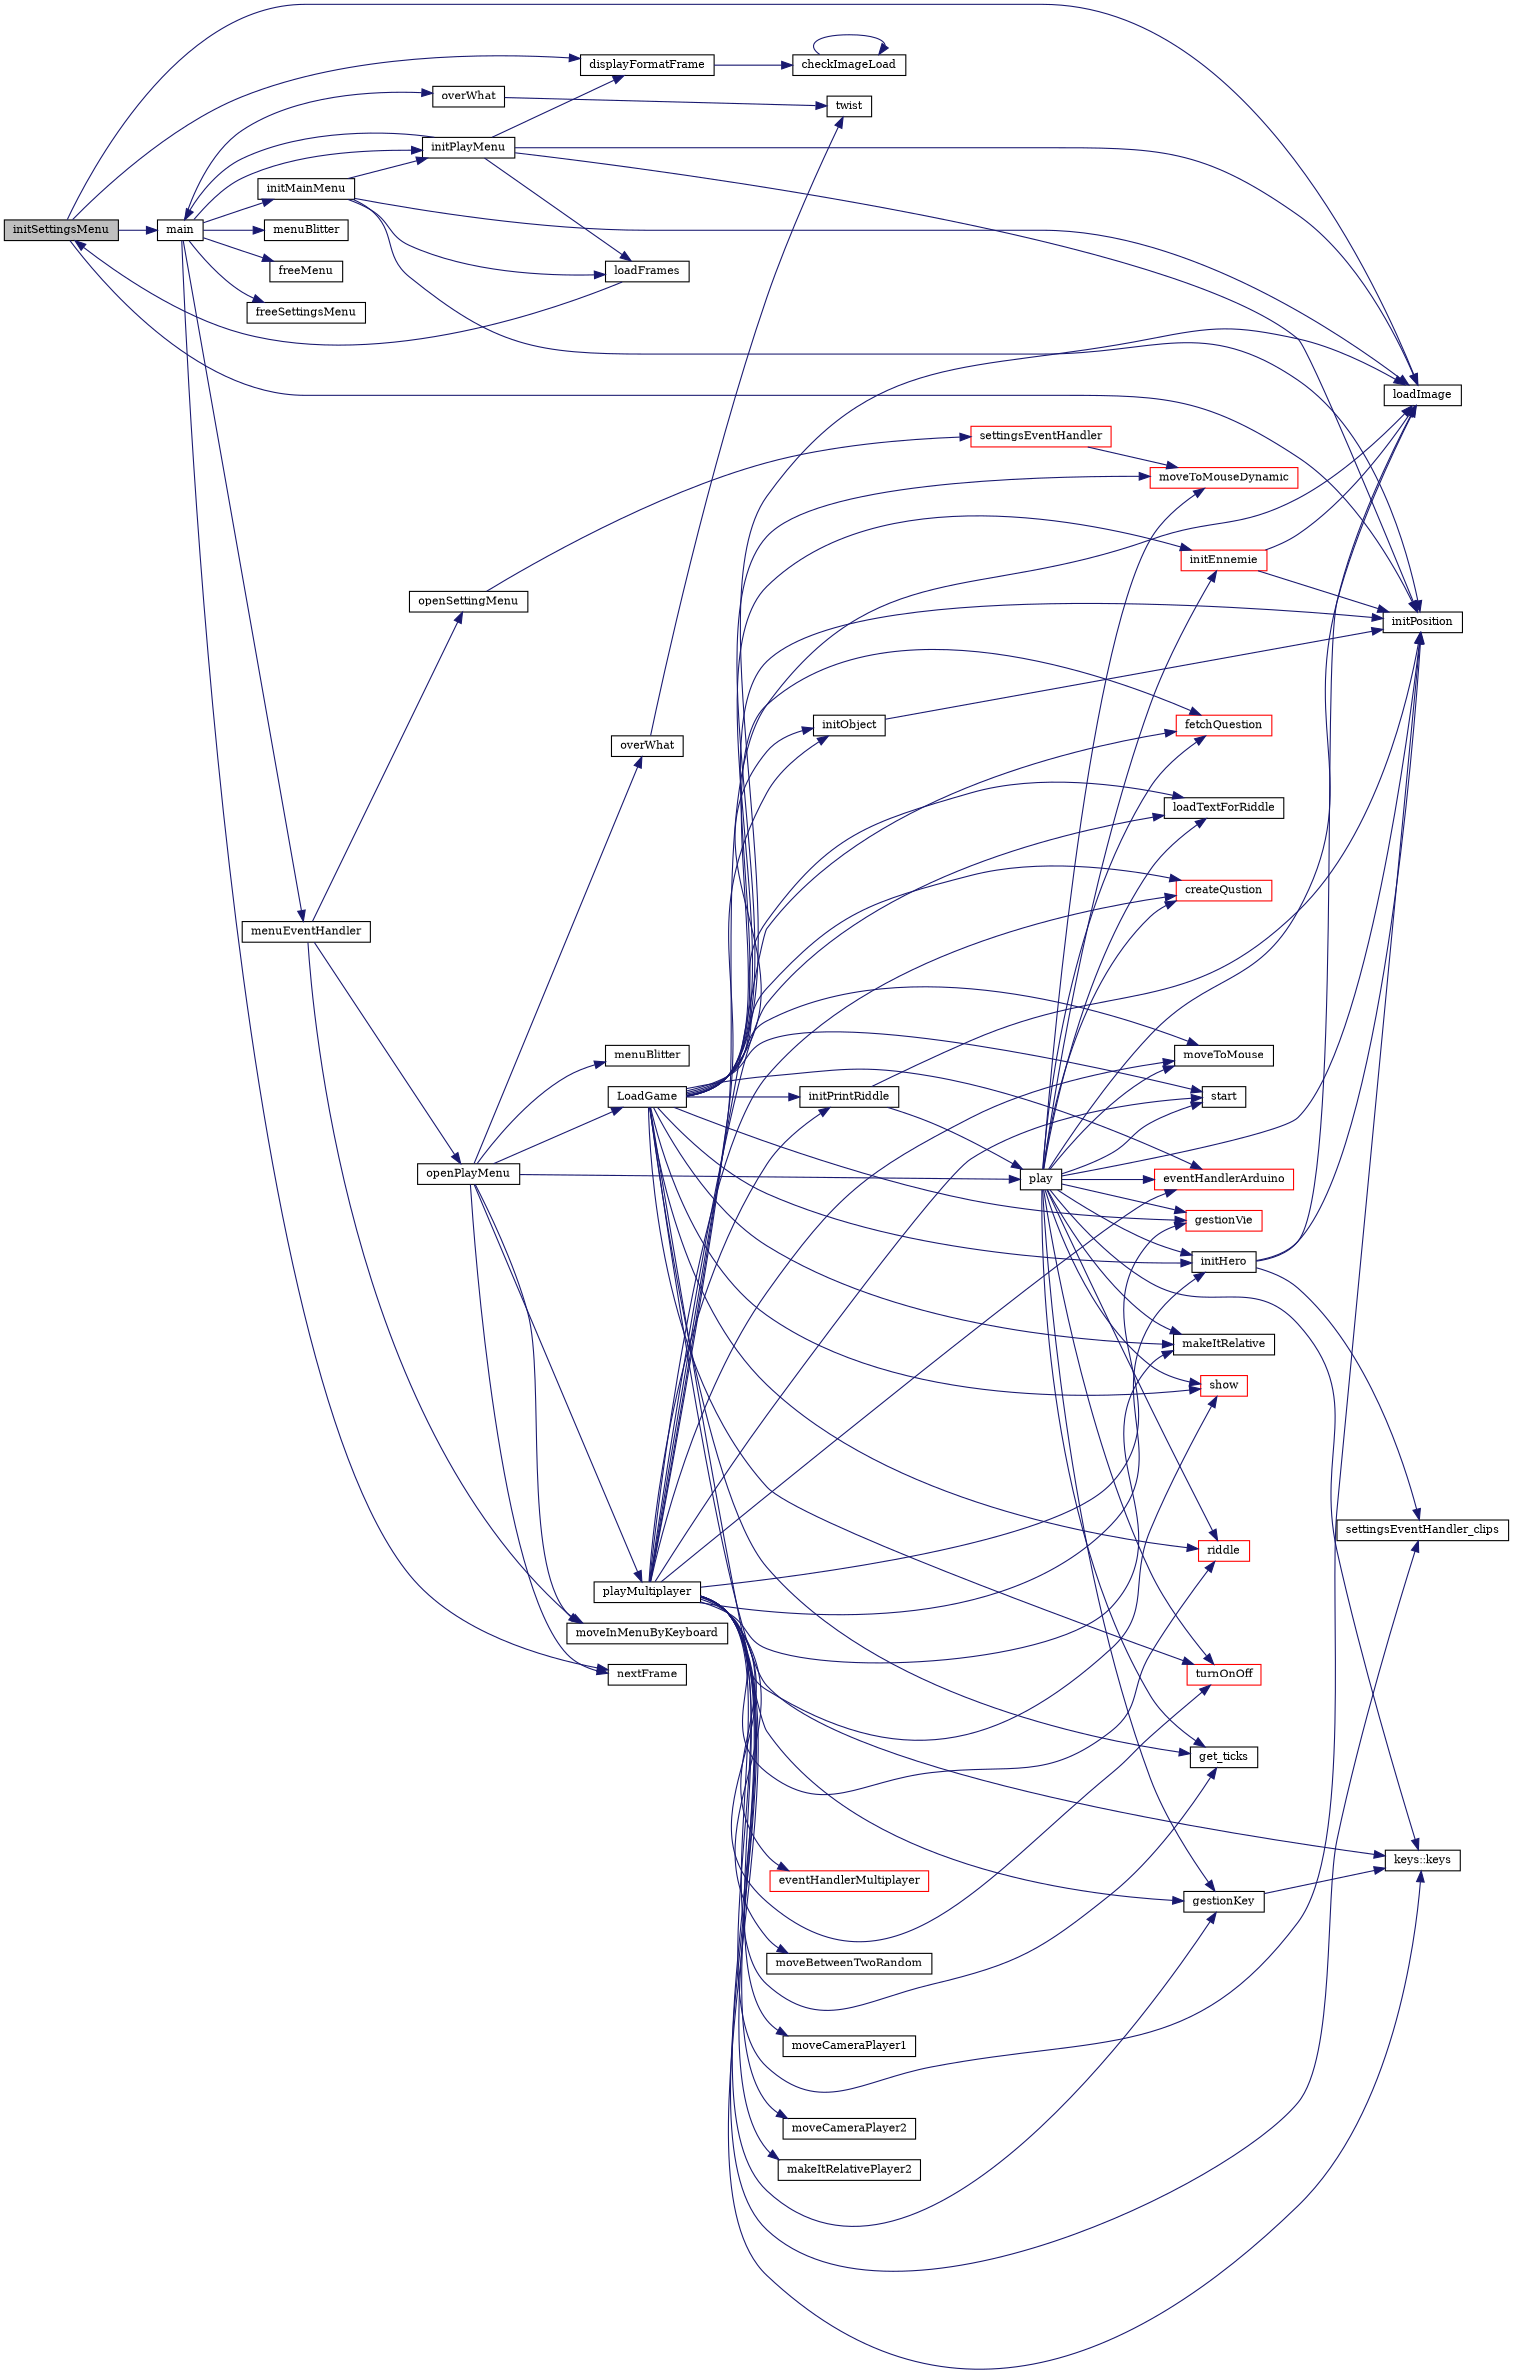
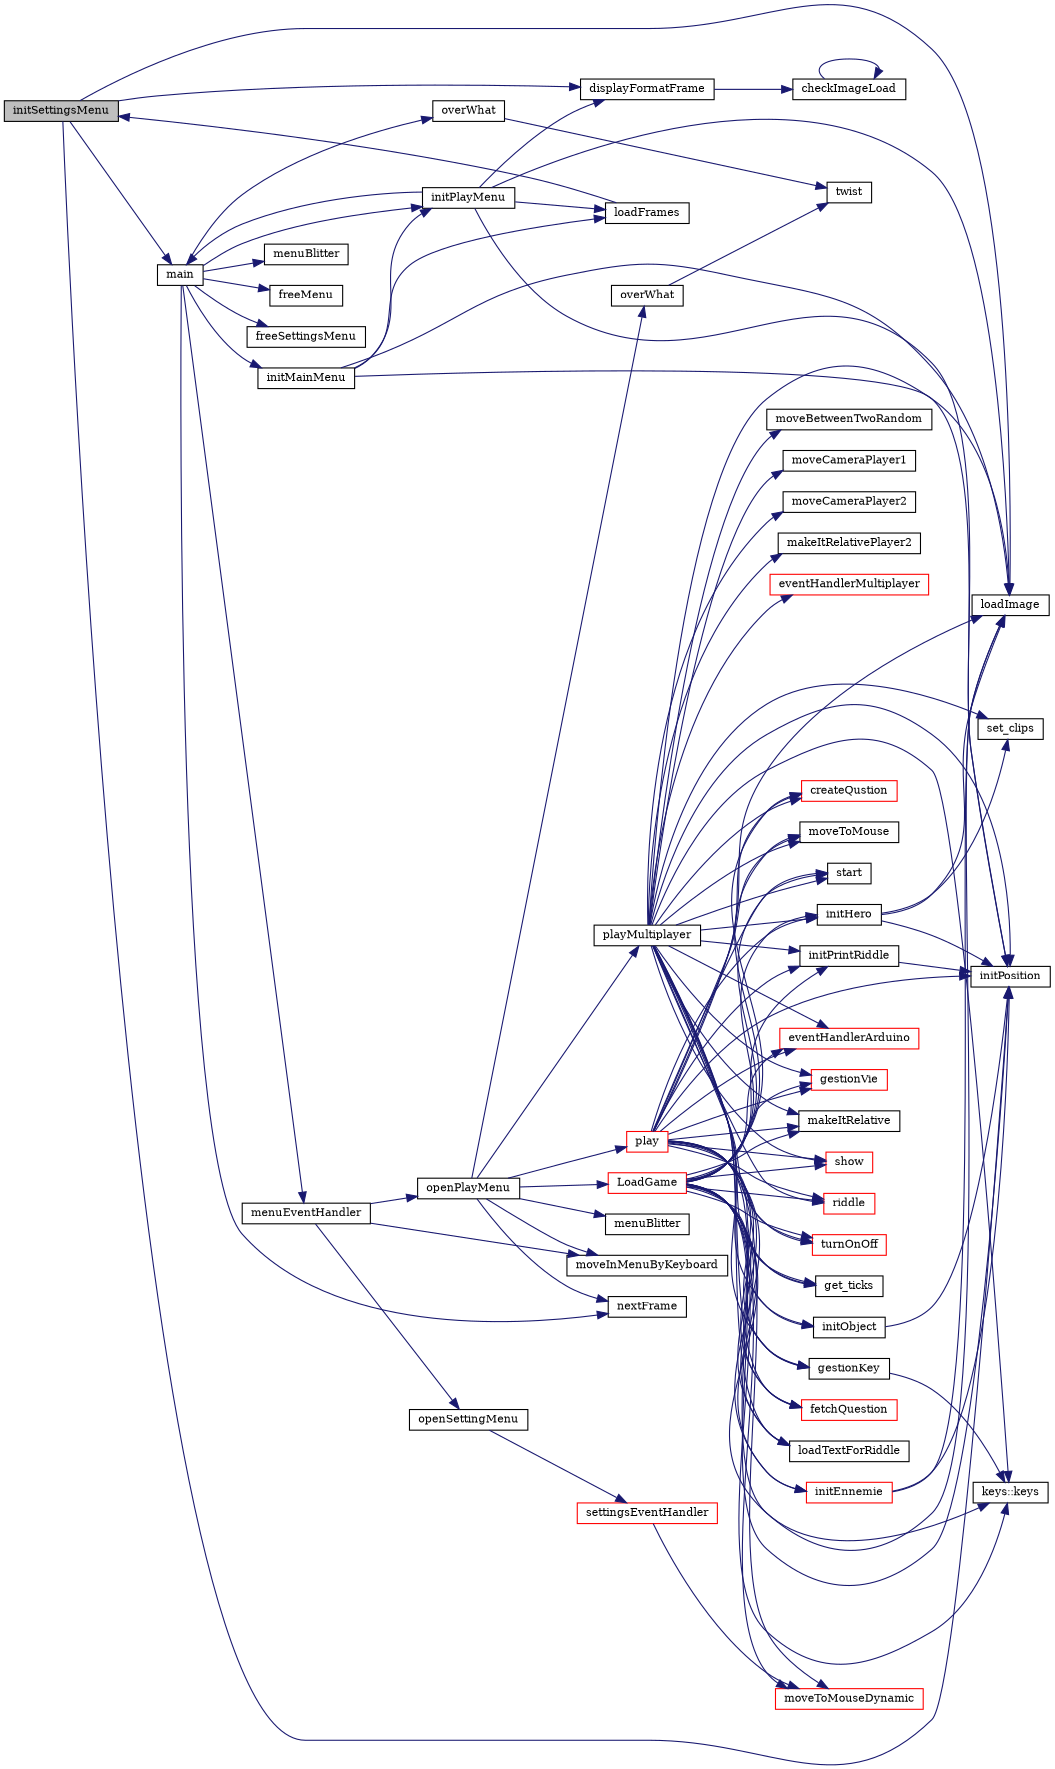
(647, 1097) -> (647, 1183)
(958, 1135) -> (713, 1036)
(1041, 1180) -> (647, 1142)
(1423, 1530) -> (1011, 729)
